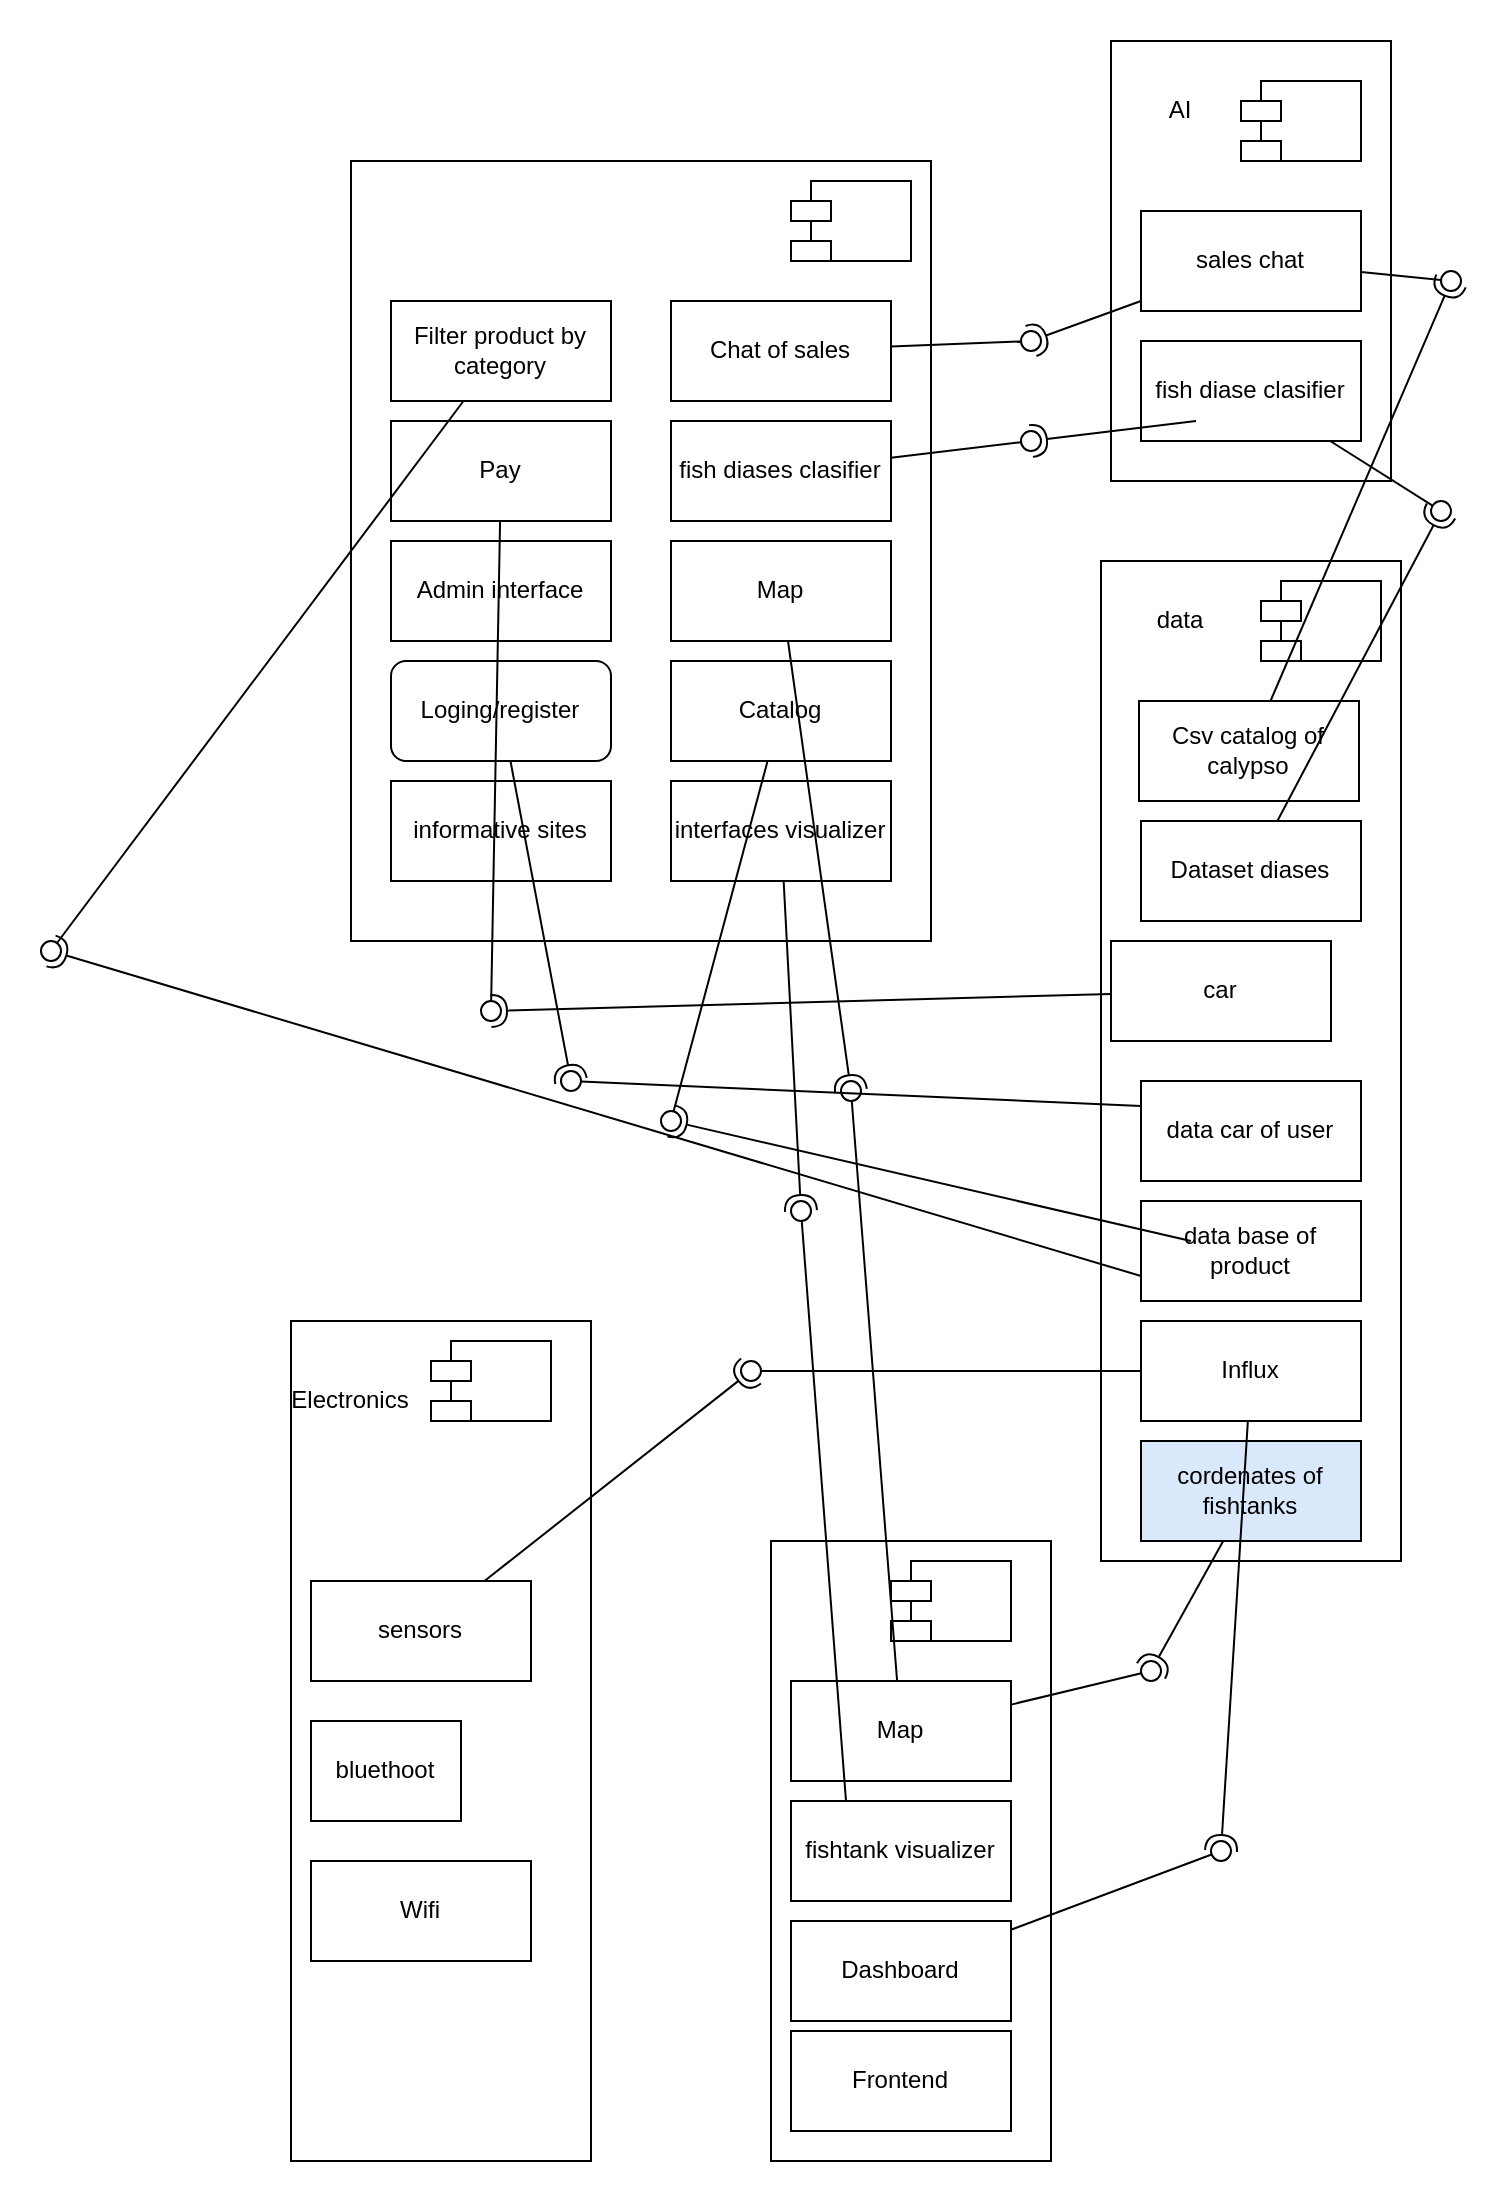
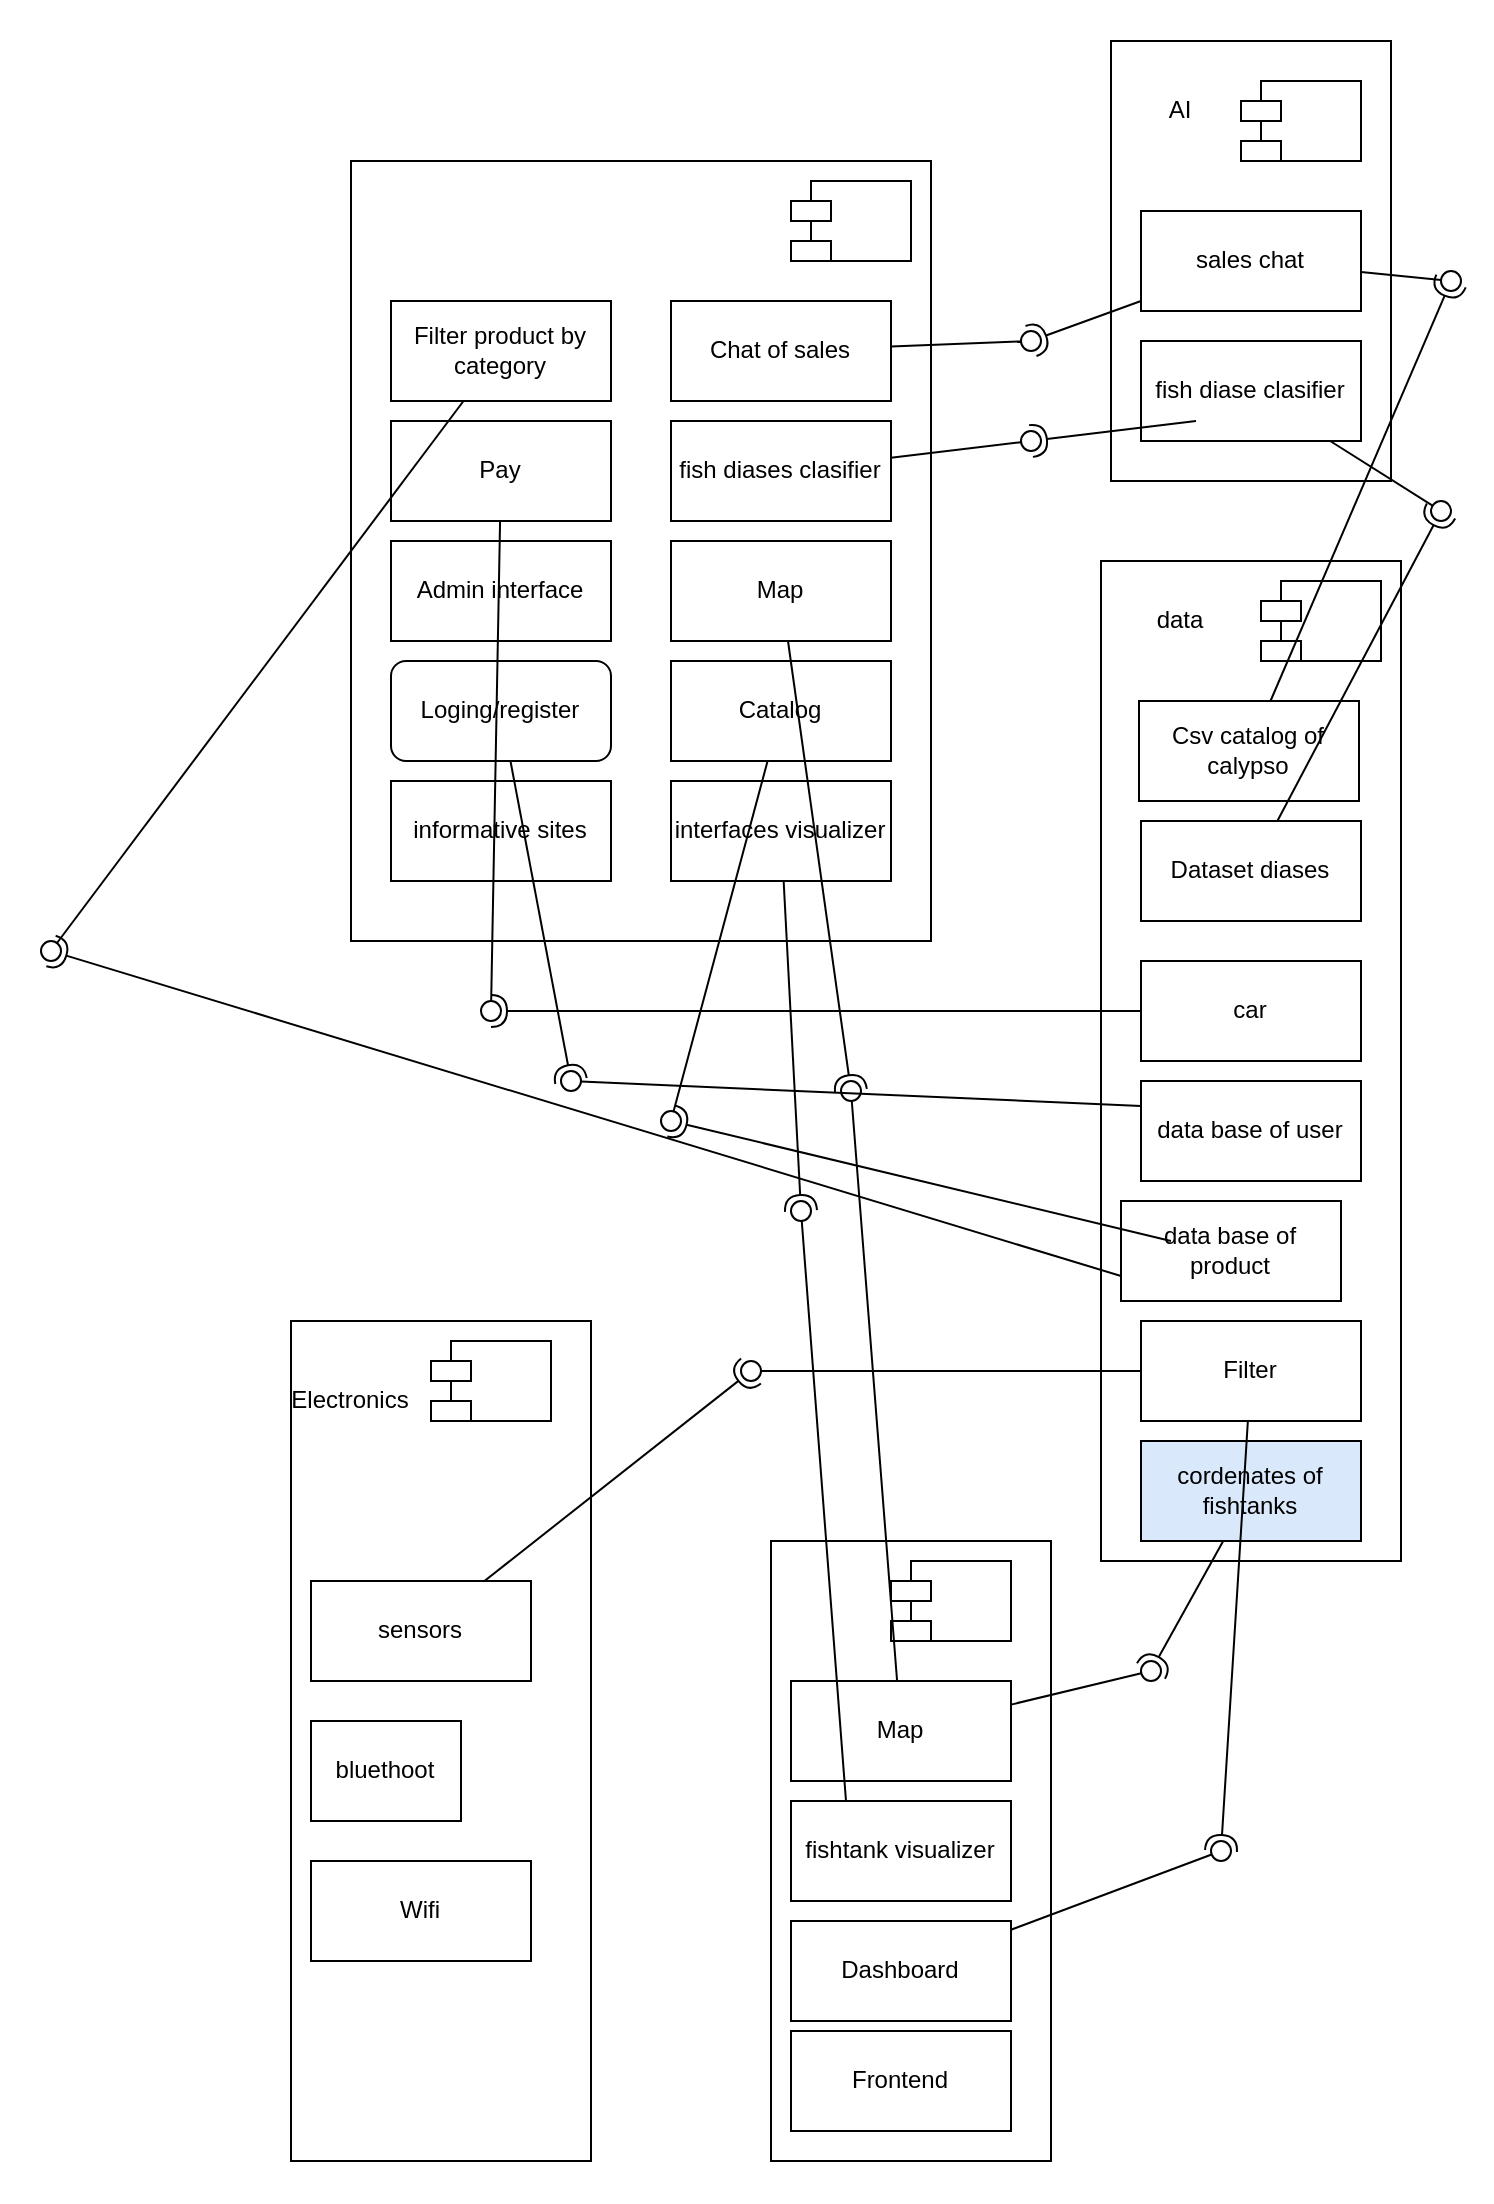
(1221, 991) -> (1251, 1011)
(1251, 1131) -> (1251, 1131)
(1251, 1251) -> (1231, 1251)
(1251, 1371) -> (1251, 1371)
